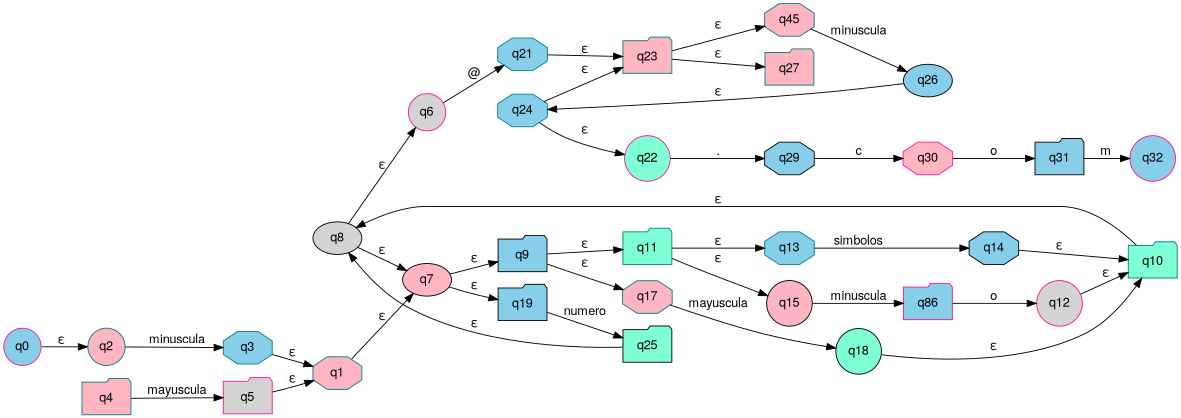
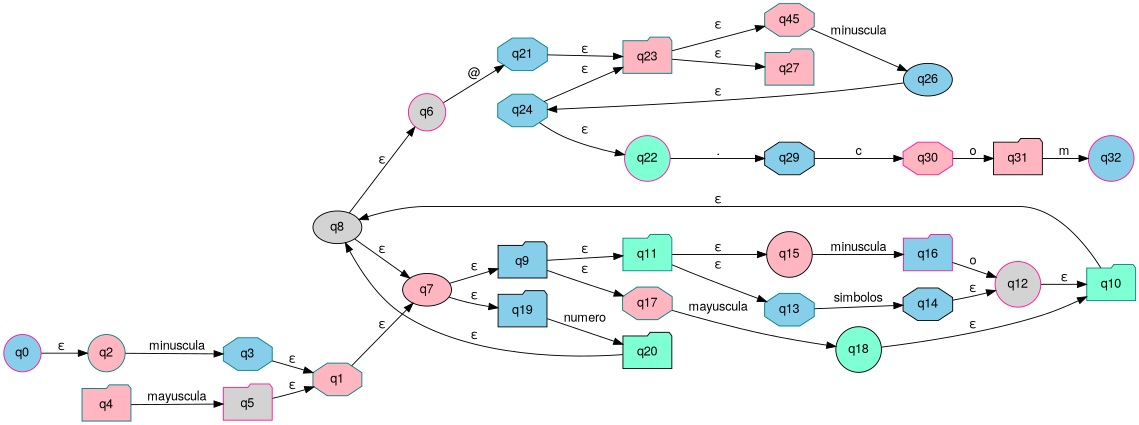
(1060, 158) -> (1018, 158)
(1069, 255) -> (970, 297)
(928, 303) -> (928, 254)
(647, 346) -> (647, 352)
